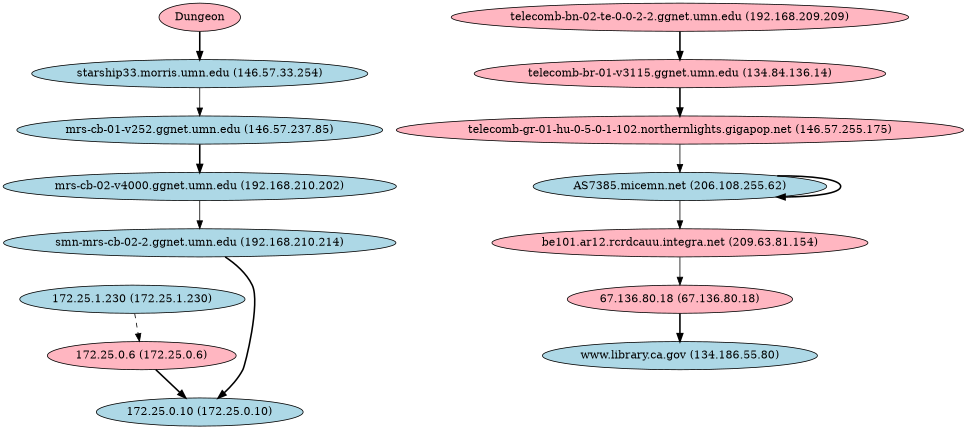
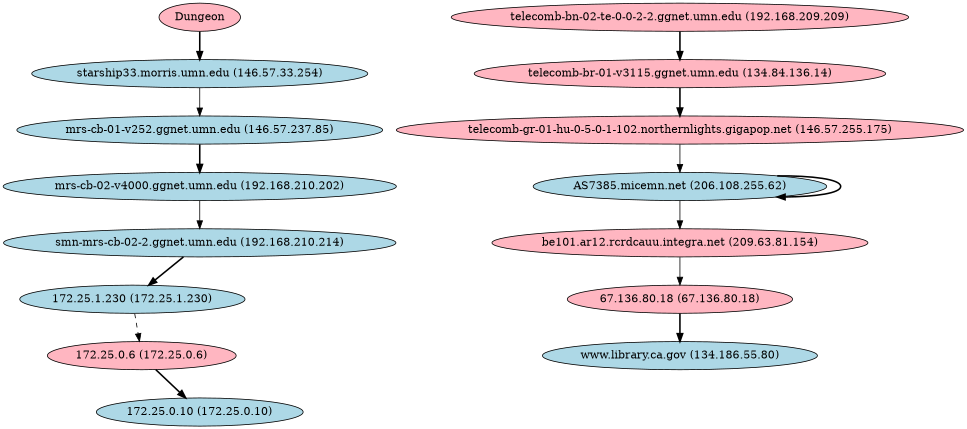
(253, 323) -> (169, 268)
